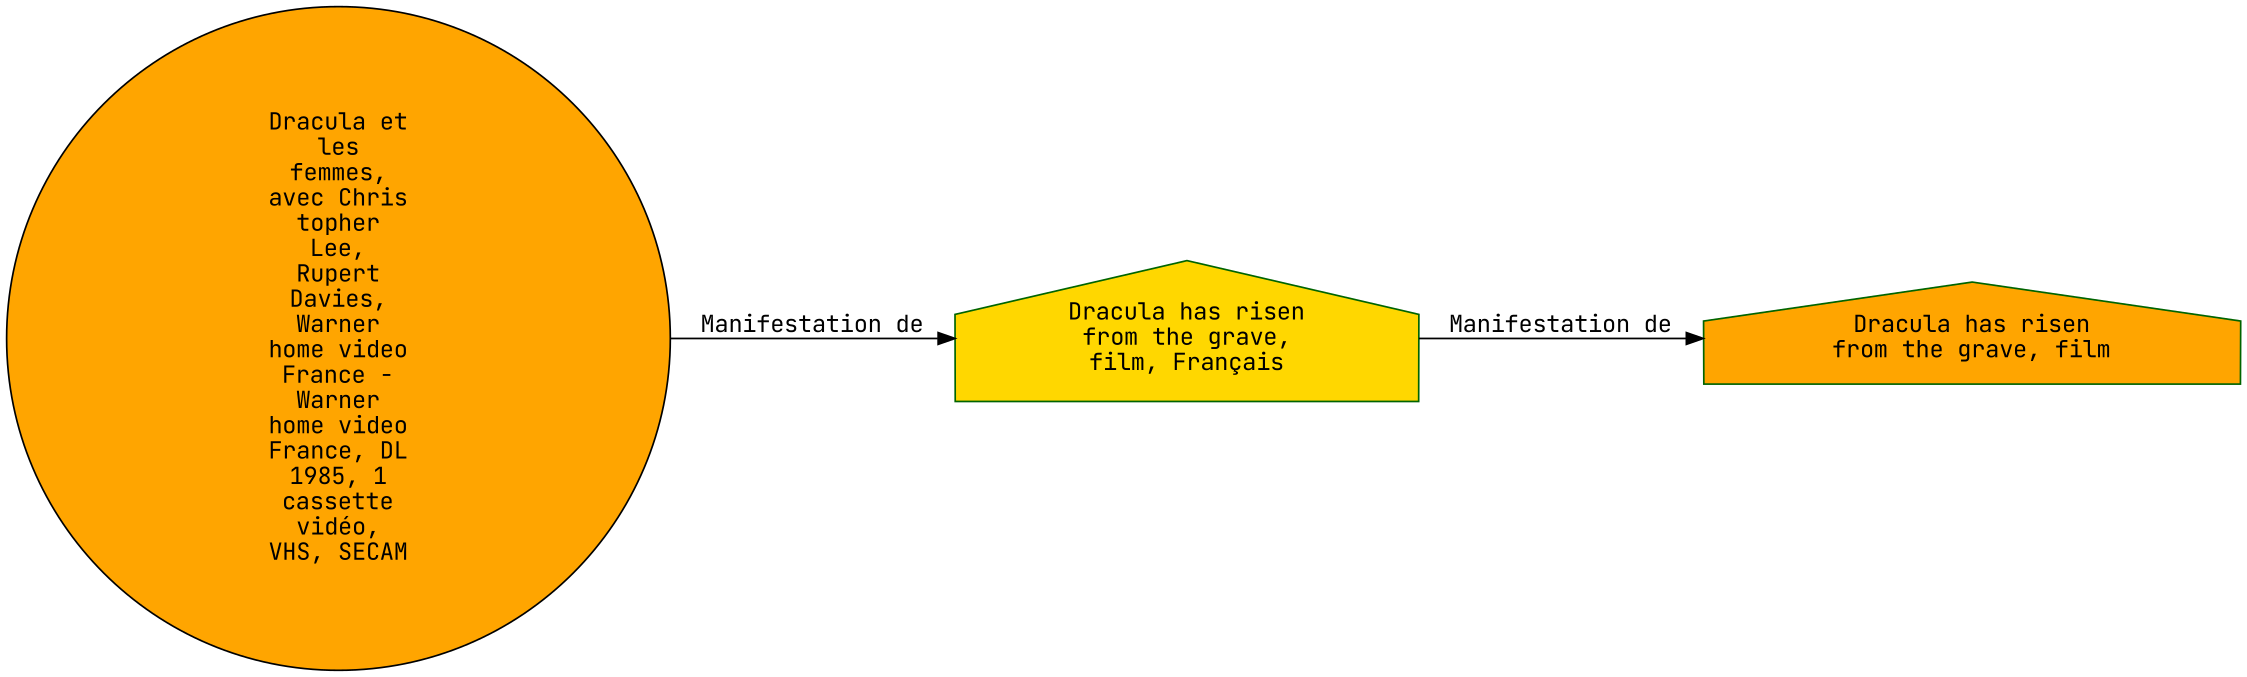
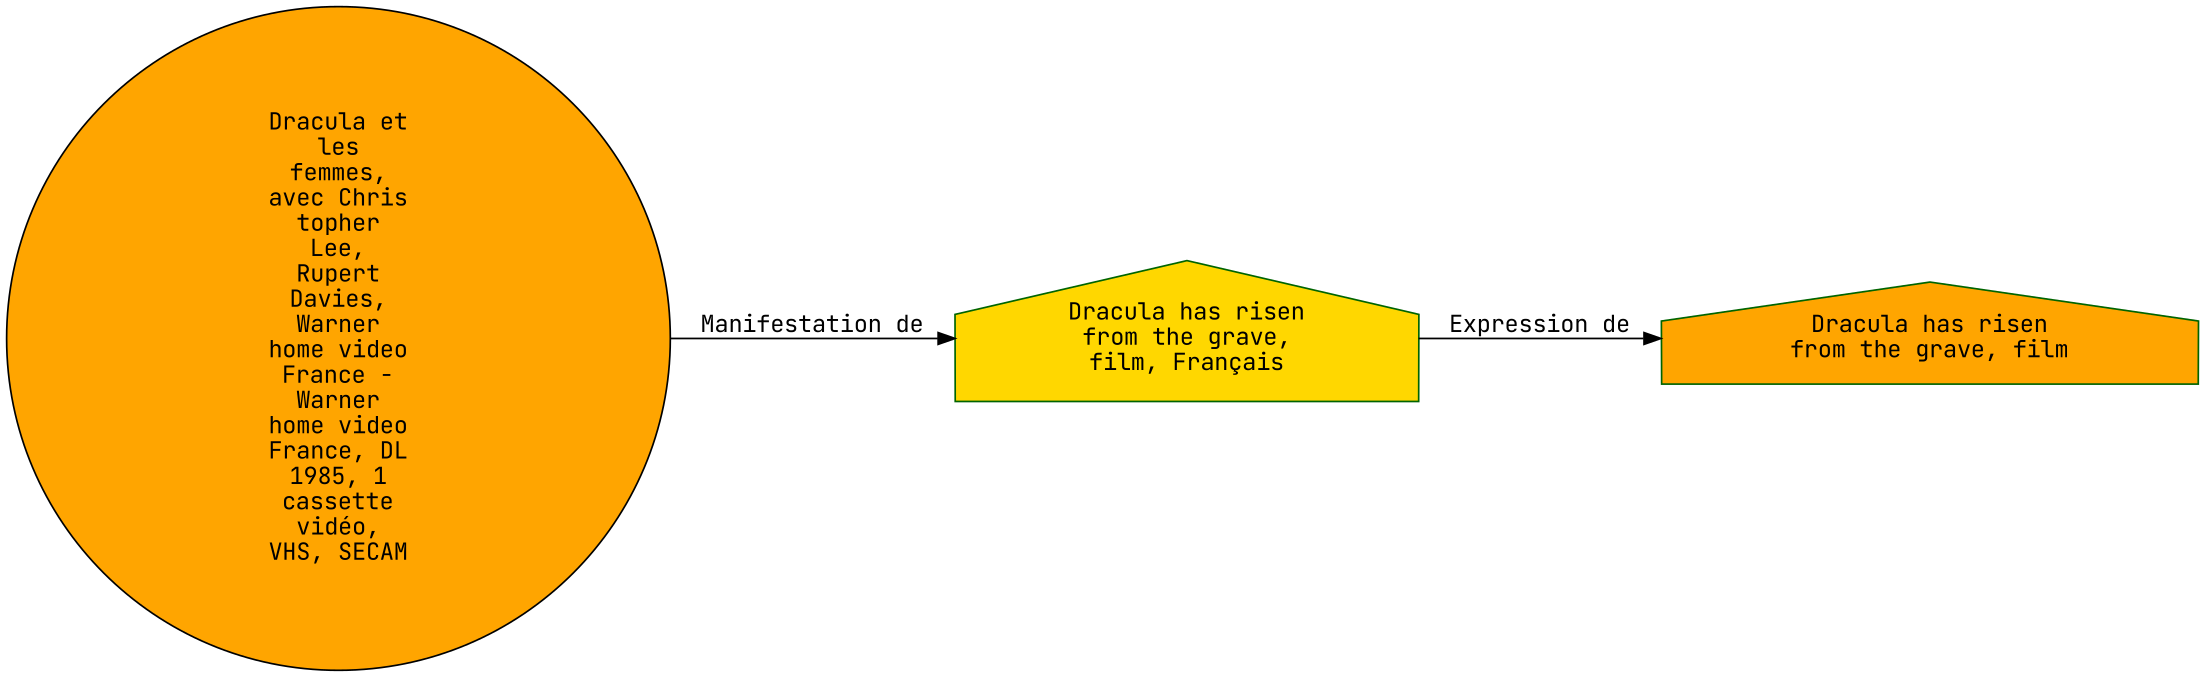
(1561, 326) -> (1540, 326)
